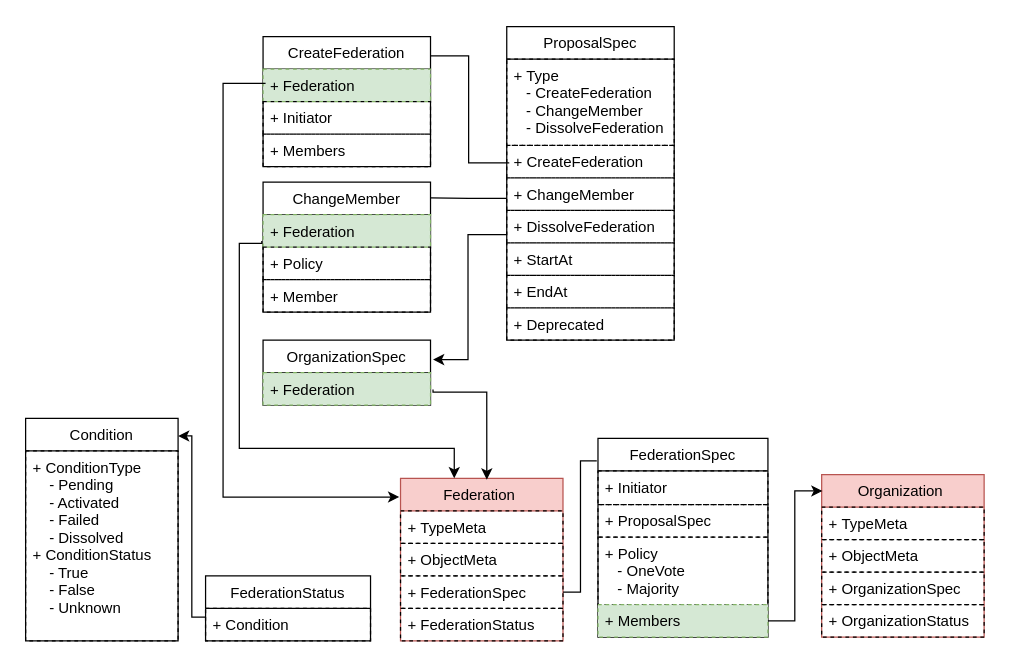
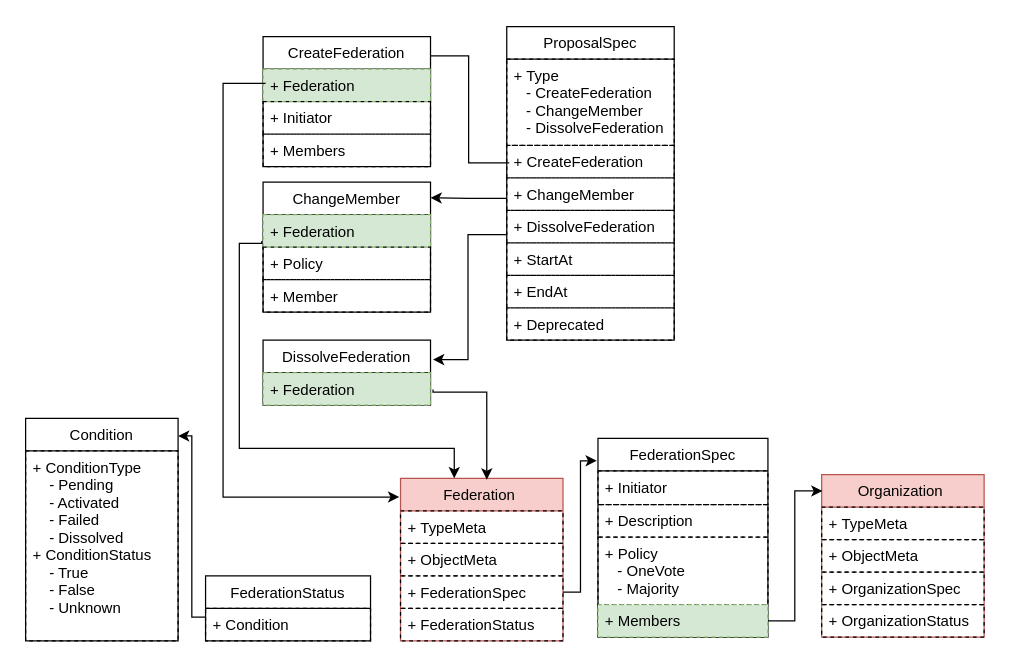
(437, 198) -> (440, 198)
(346, 357) -> (346, 357)
(590, 461) -> (587, 461)
(662, 521) -> (656, 521)
